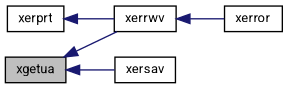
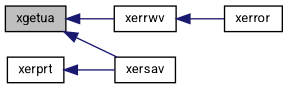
(96, 19) -> (96, 70)
